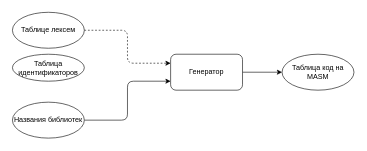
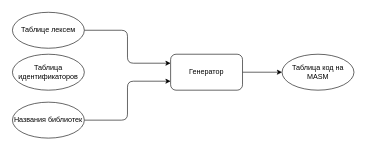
(128, 43) -> (128, 43)
(48, 68) -> (48, 72)
